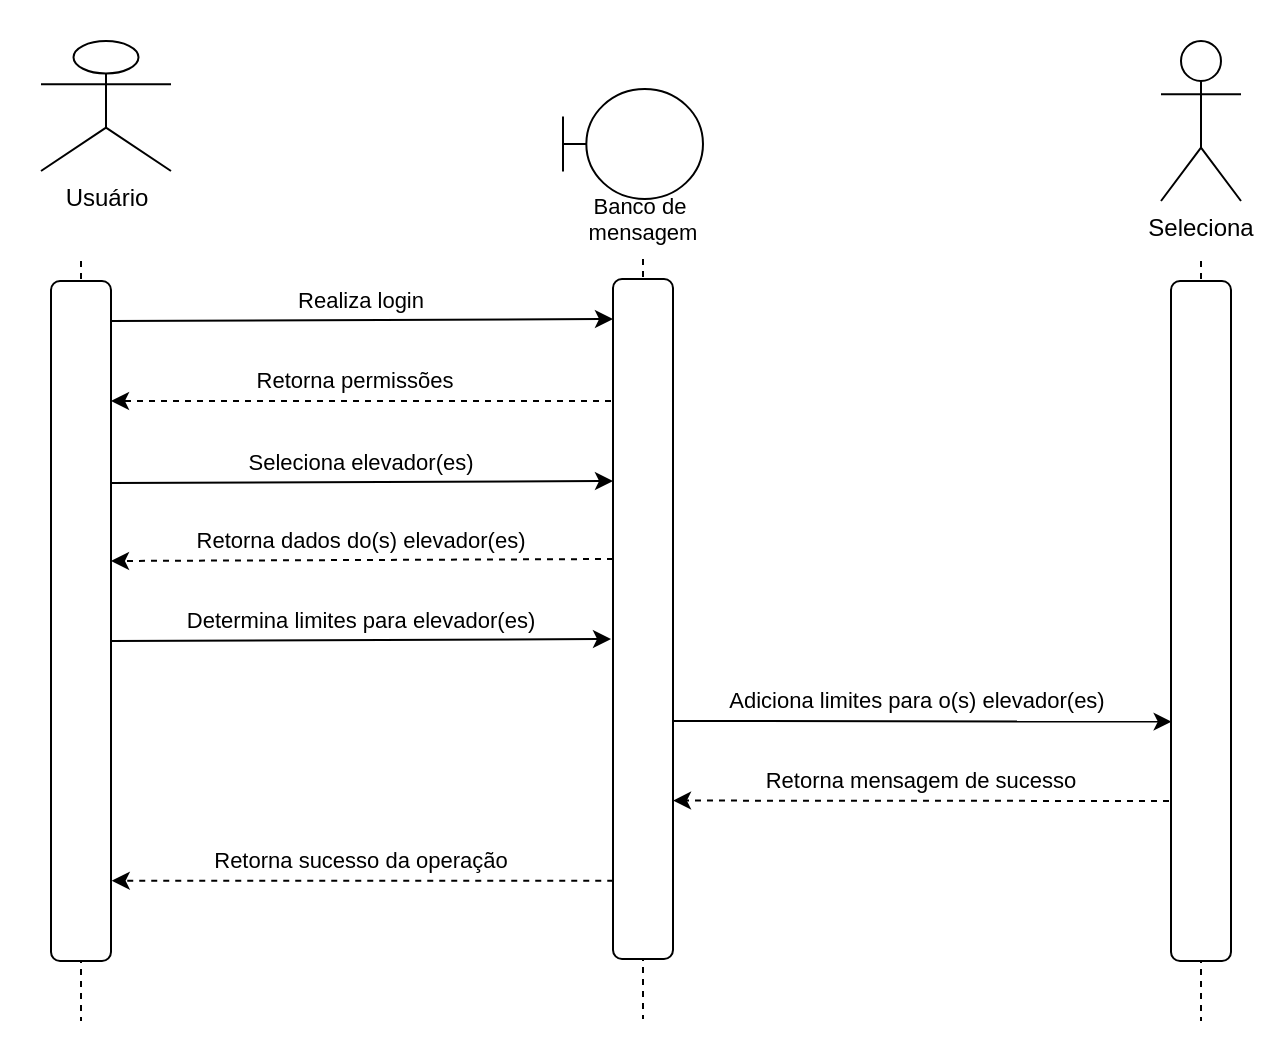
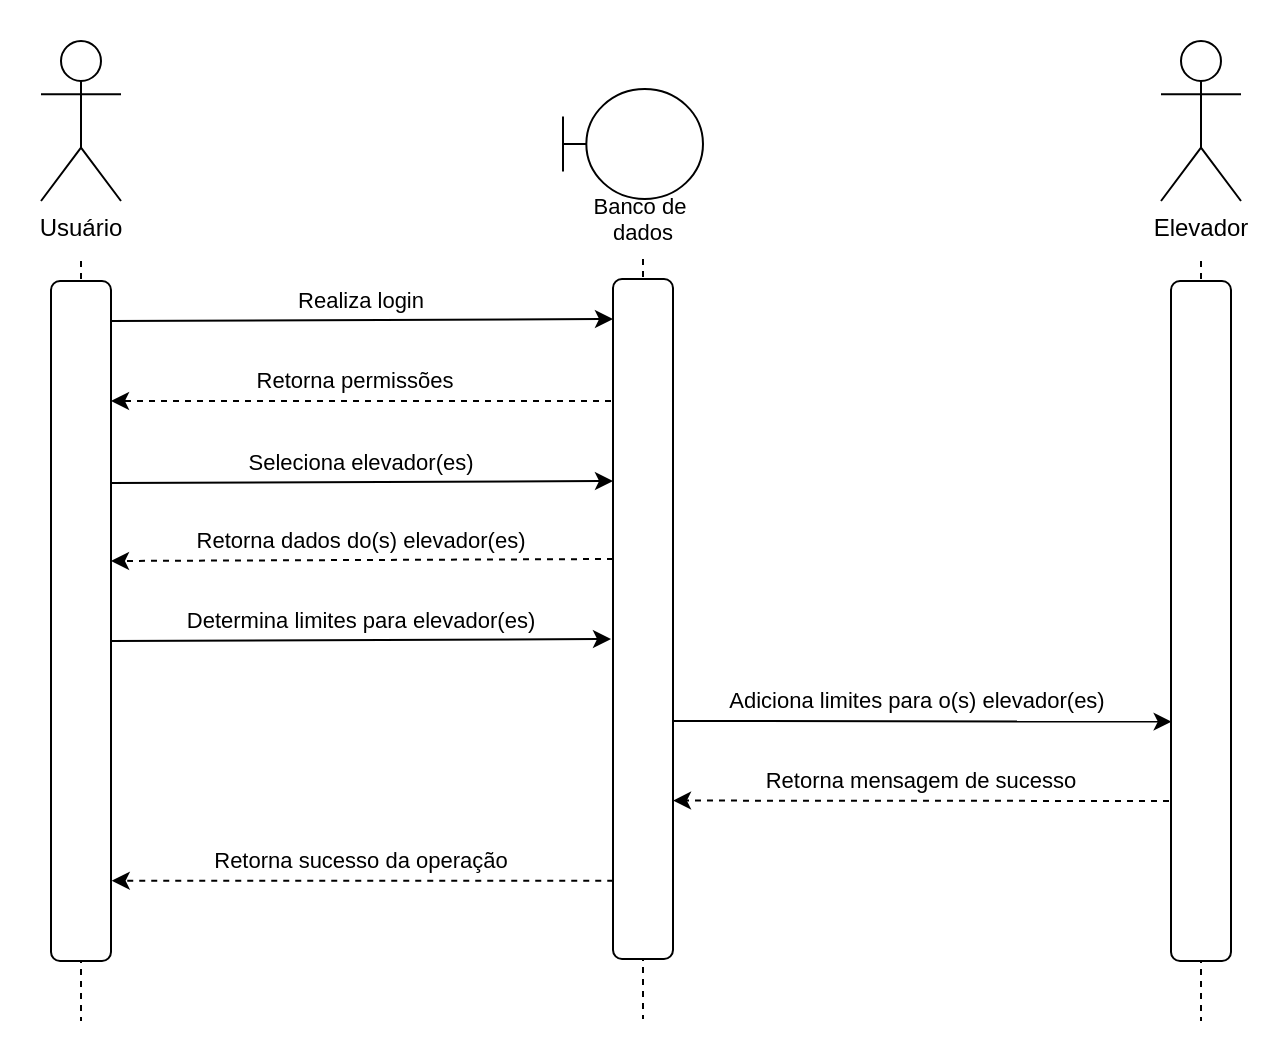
(106, 106) -> (81, 121)
(644, 219) -> (644, 219)
(1202, 229) -> (1202, 229)
